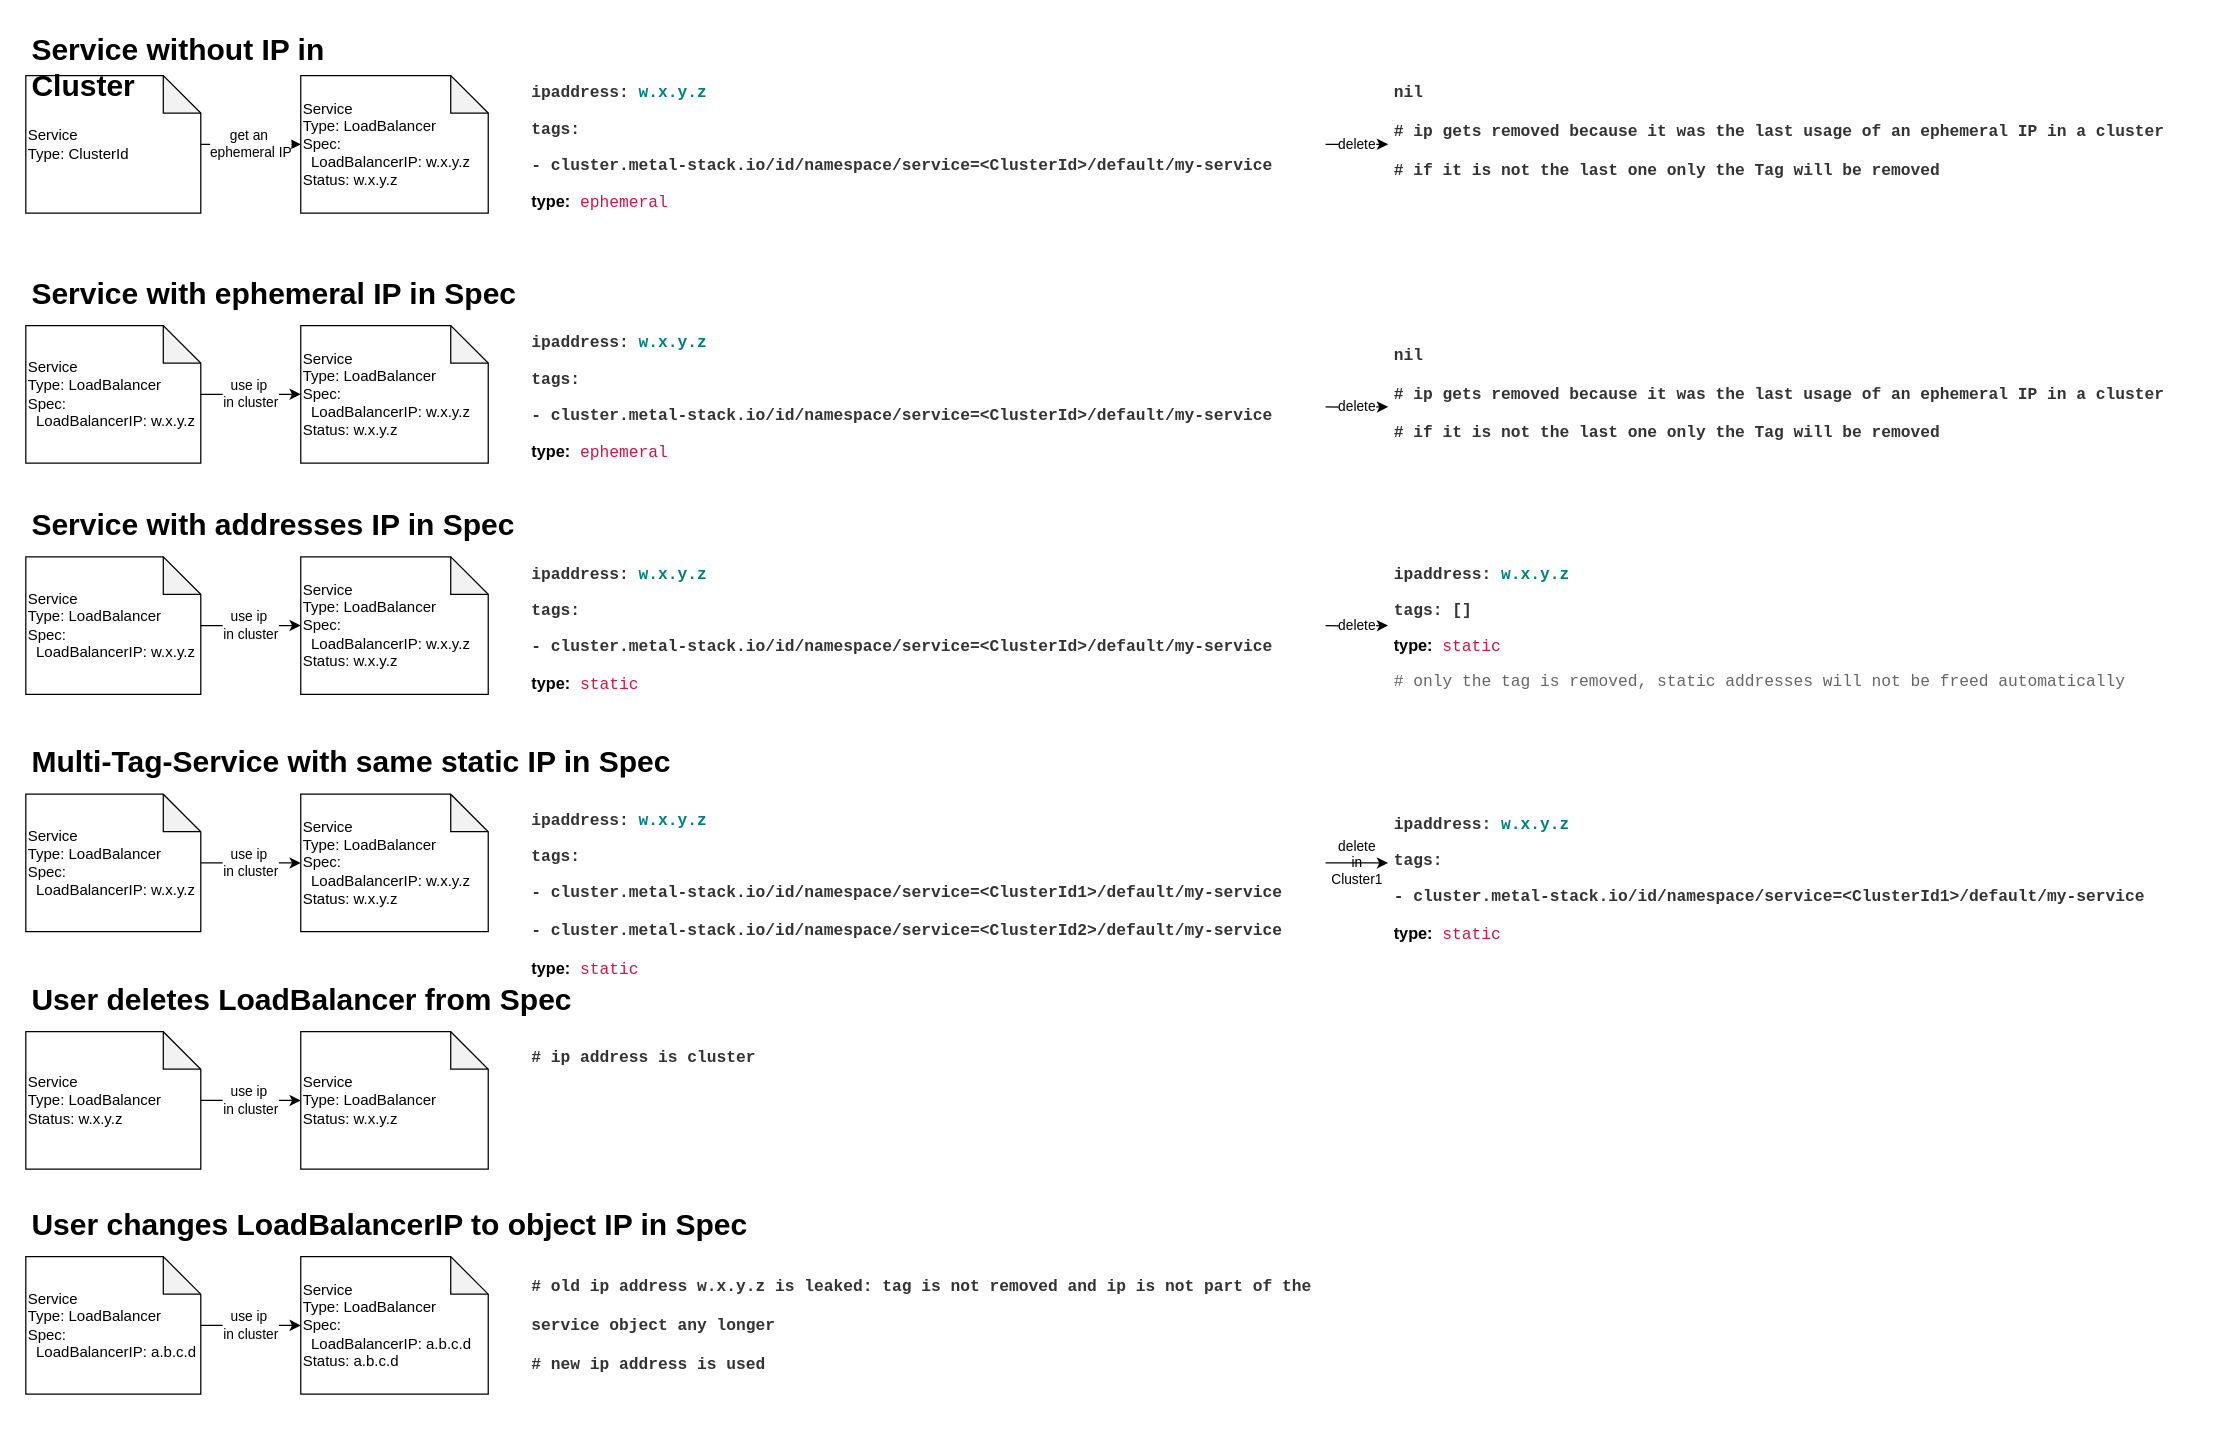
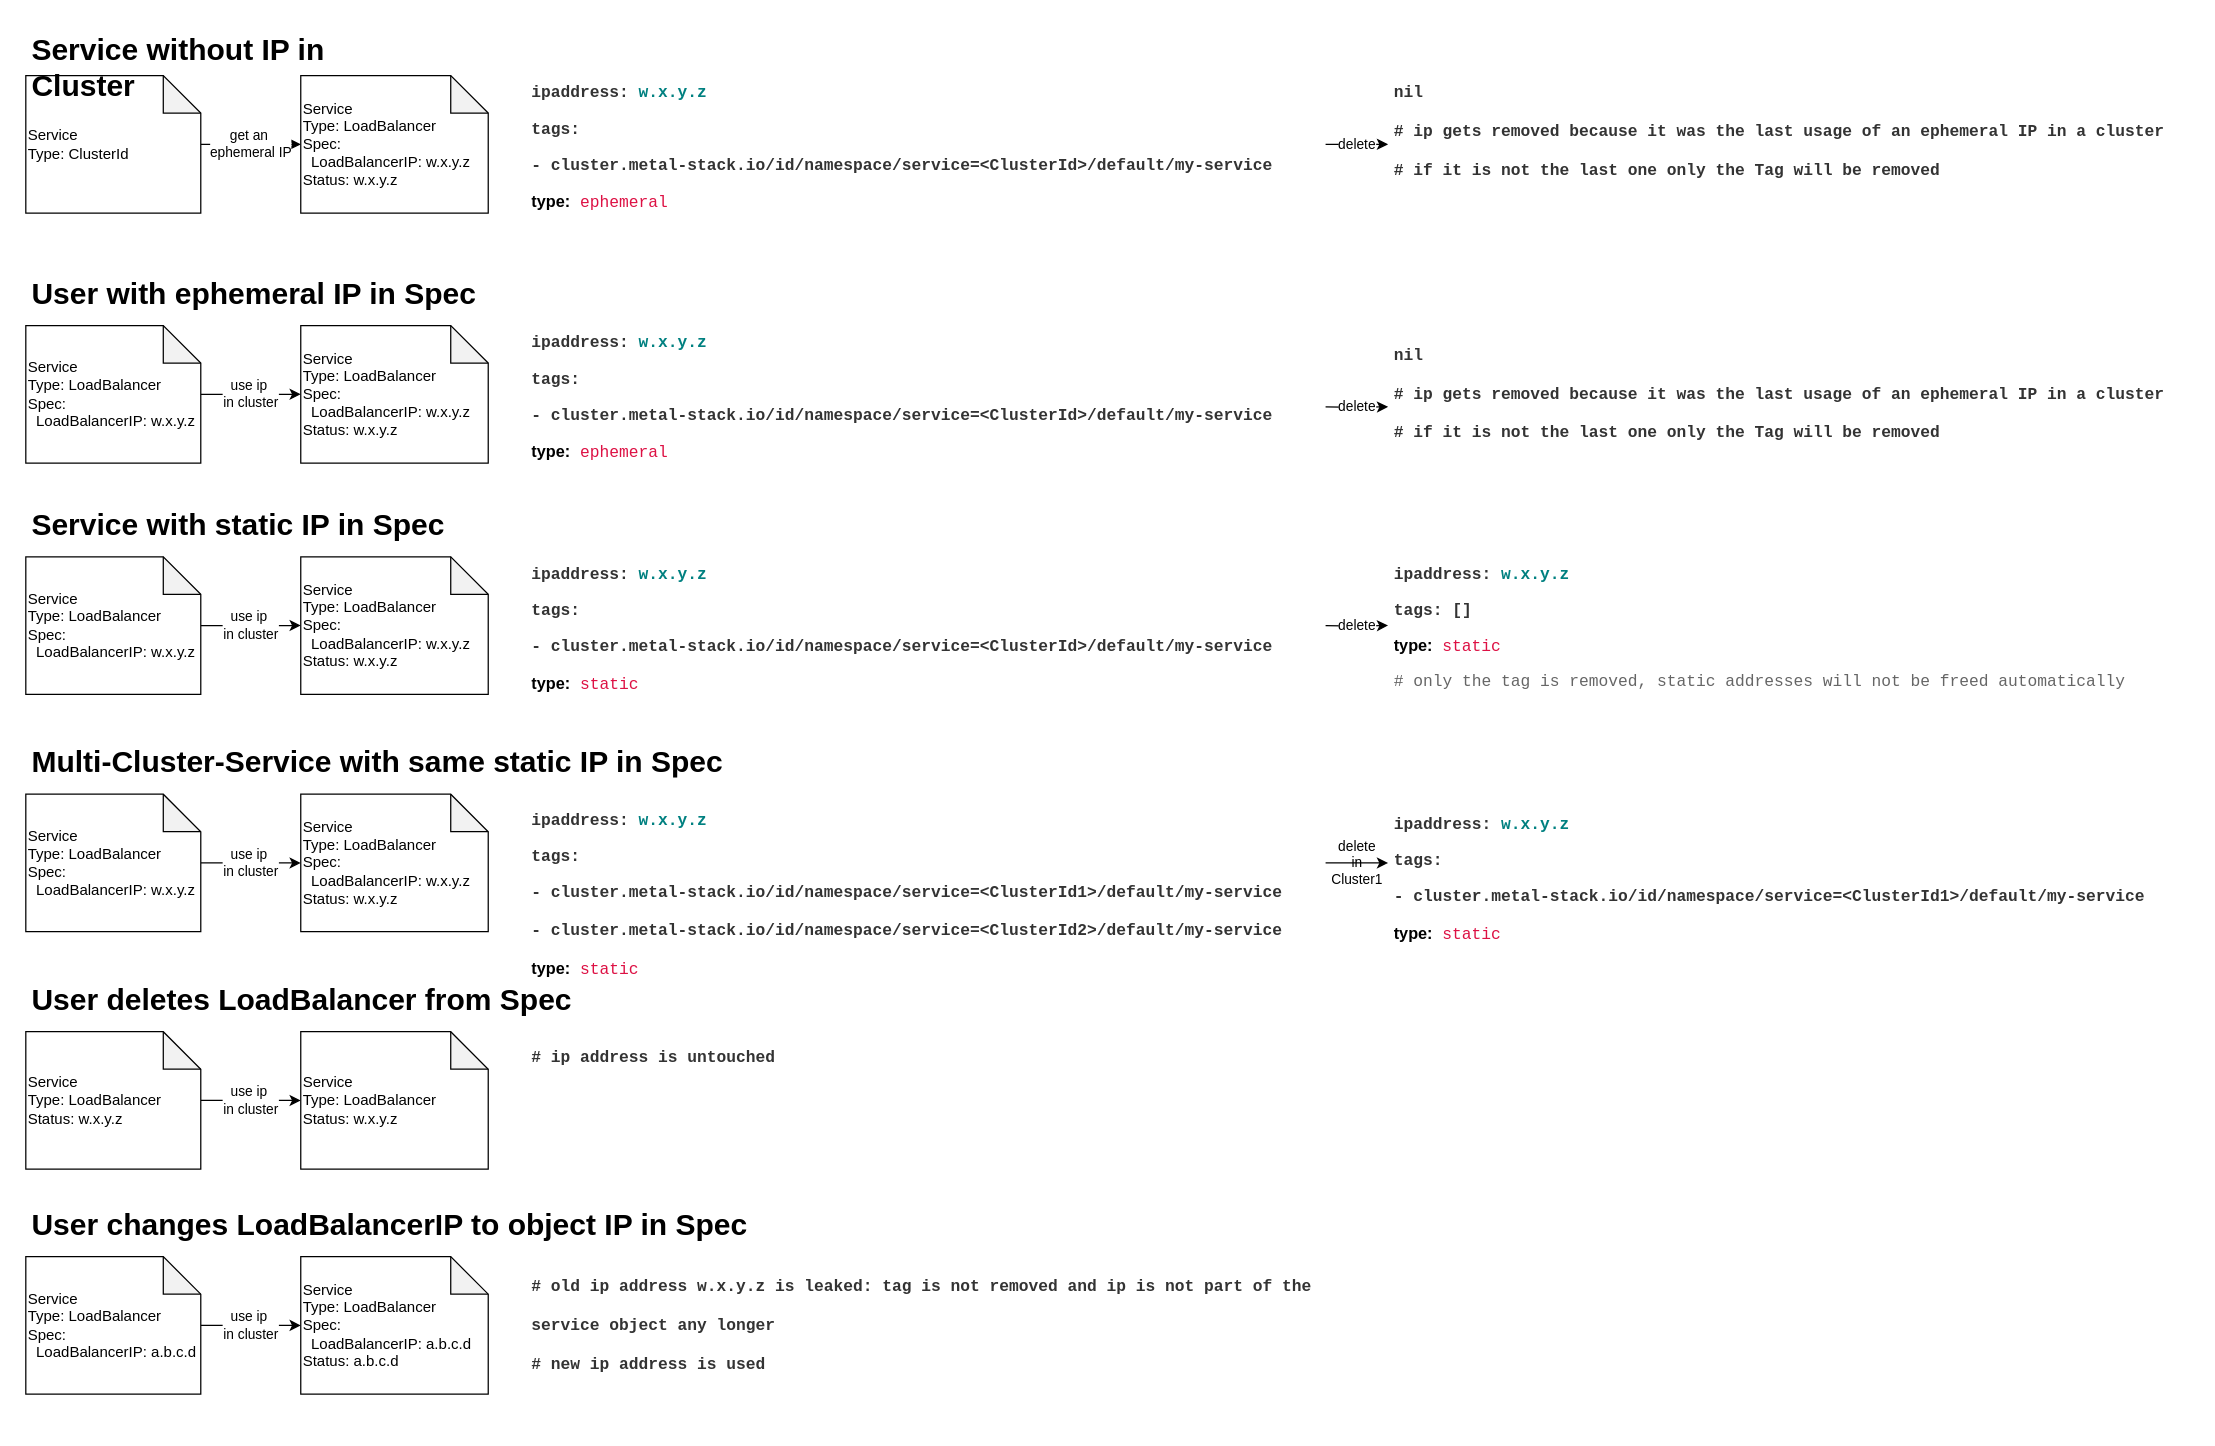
(153, 266) -> (142, 266)
(155, 497) -> (140, 497)
(197, 735) -> (212, 735)
(615, 1025) -> (625, 1025)
